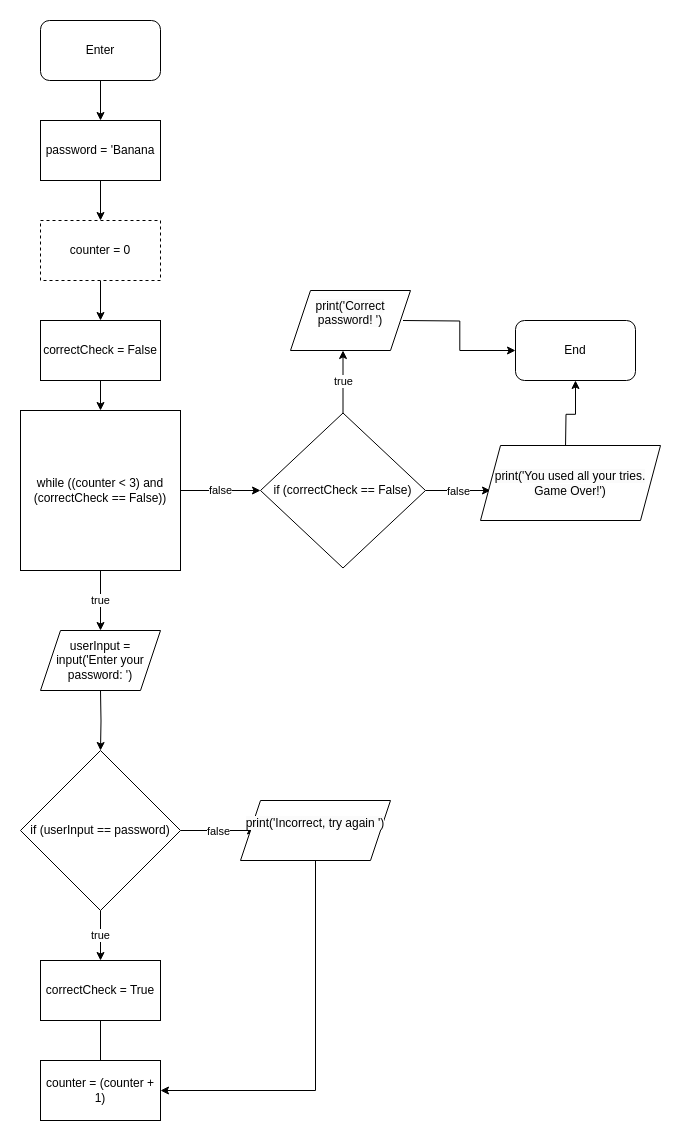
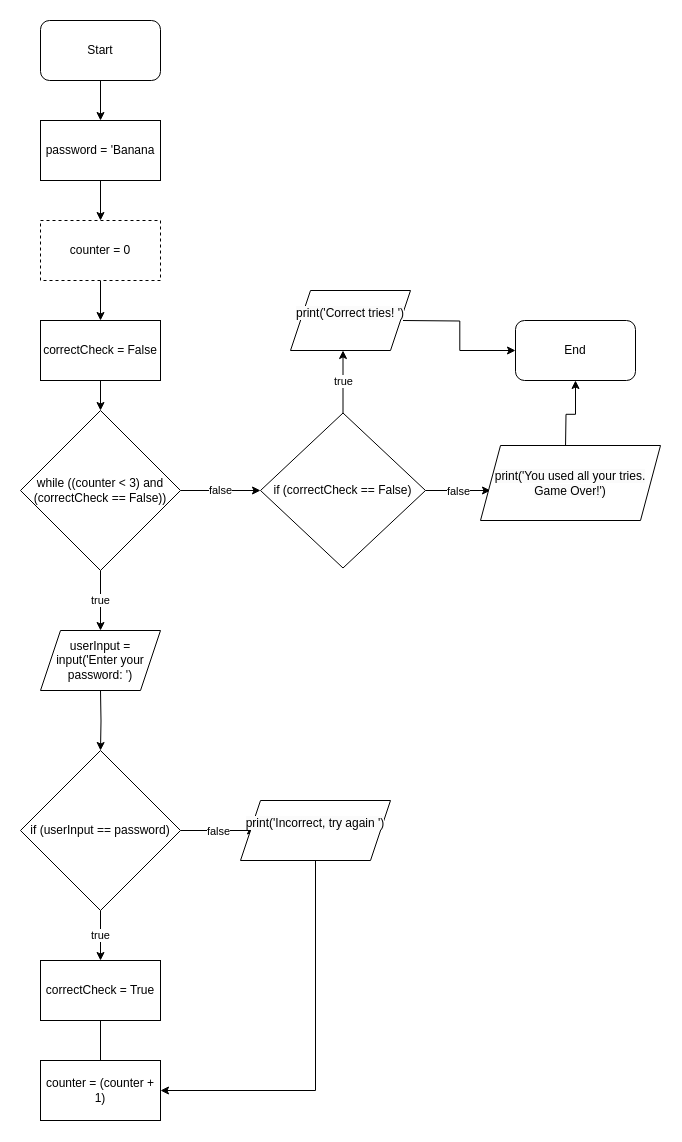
(101, 51) -> (101, 51)
(351, 321) -> (351, 321)
(101, 491) -> (101, 491)
